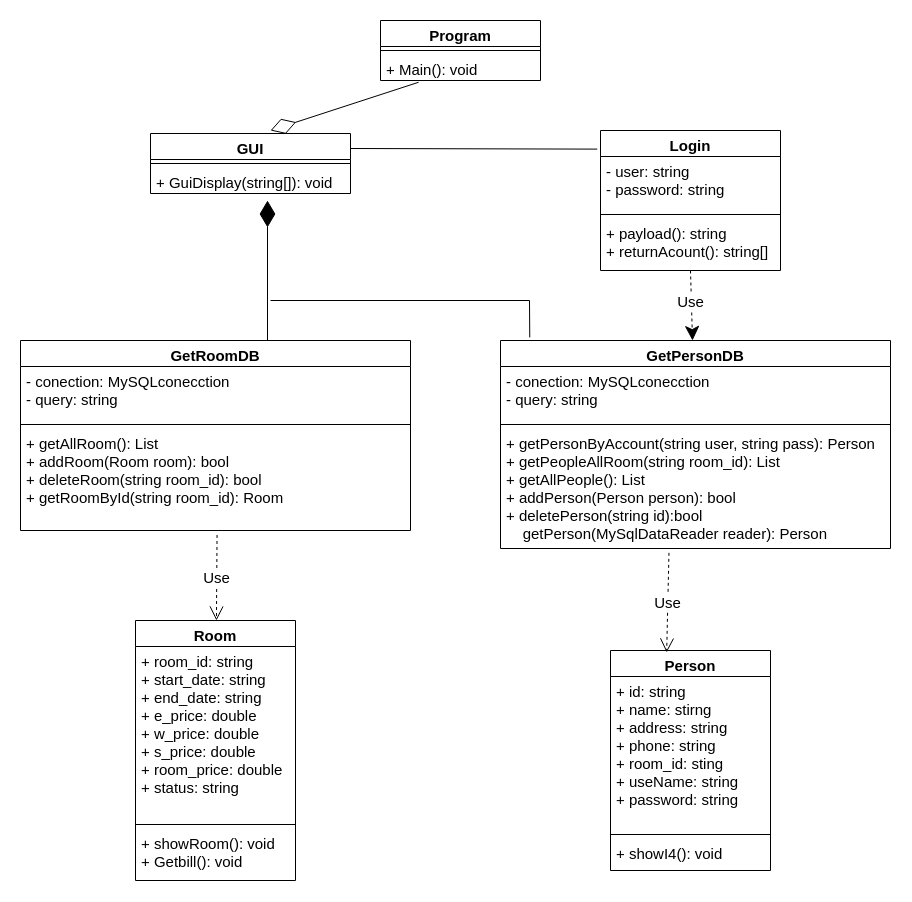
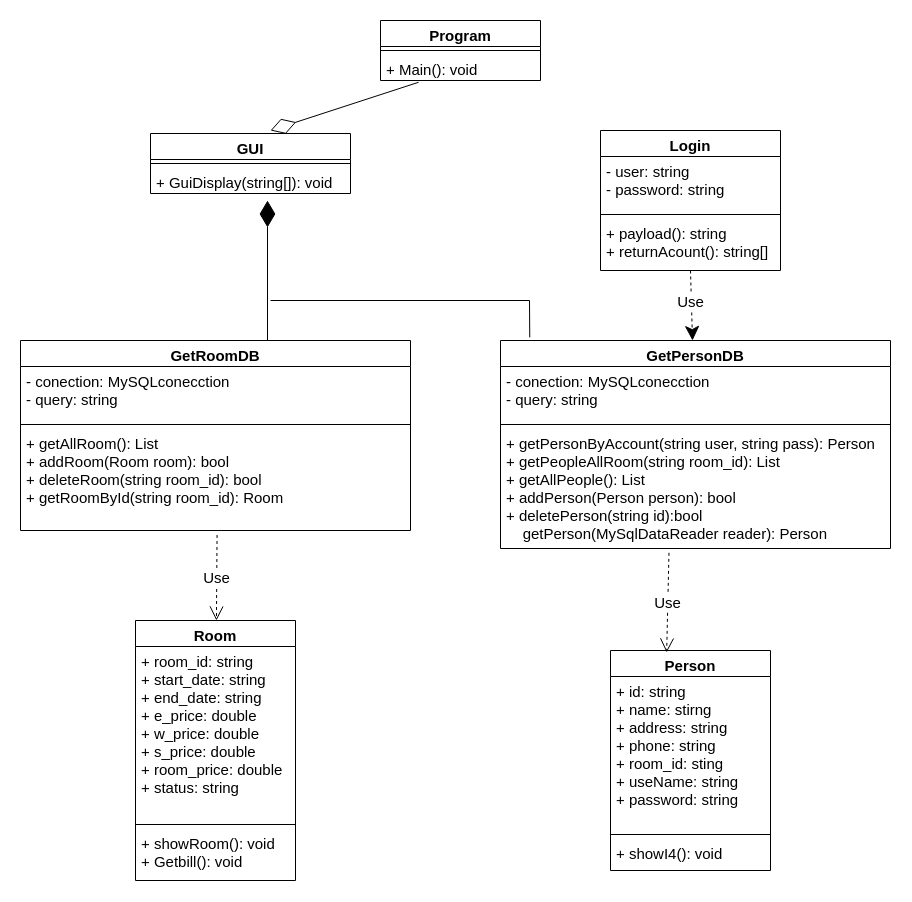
(474, 149) -> none
